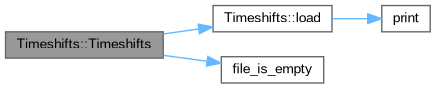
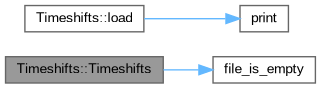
(181, 31) -> none
